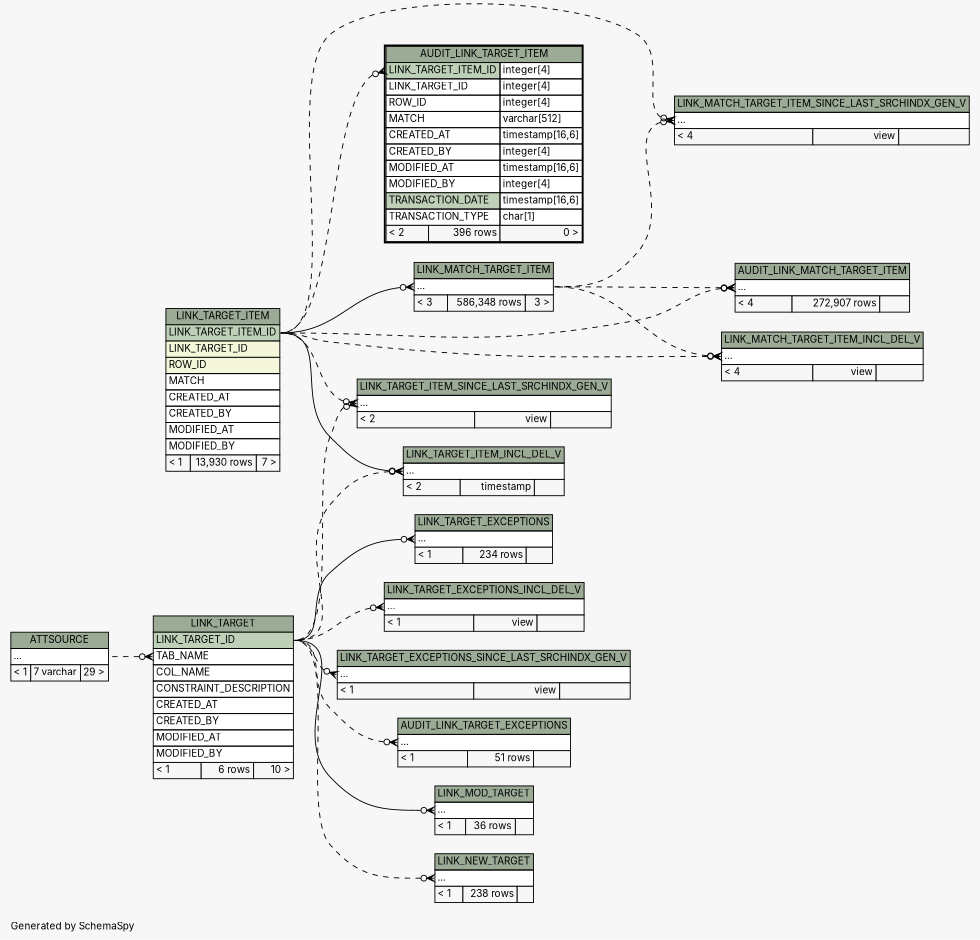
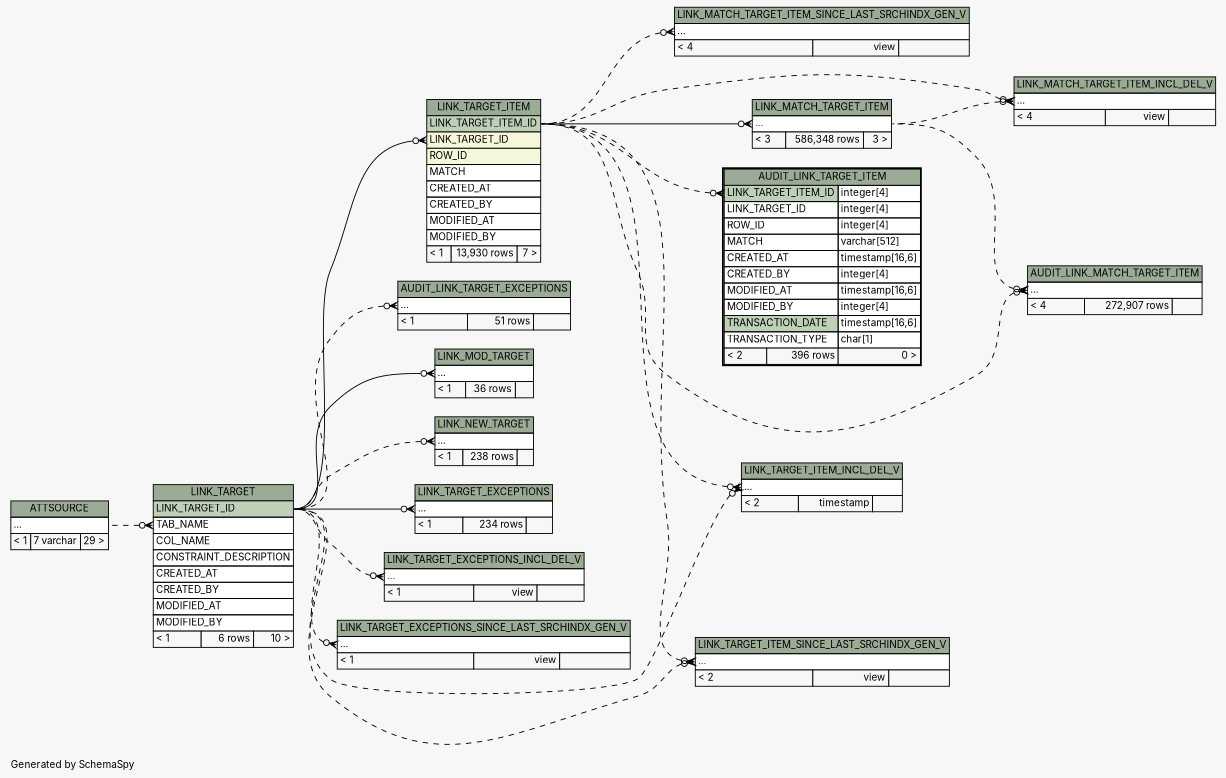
(648, 233) -> none
none -> (324, 314)
(317, 413) -> (638, 254)
